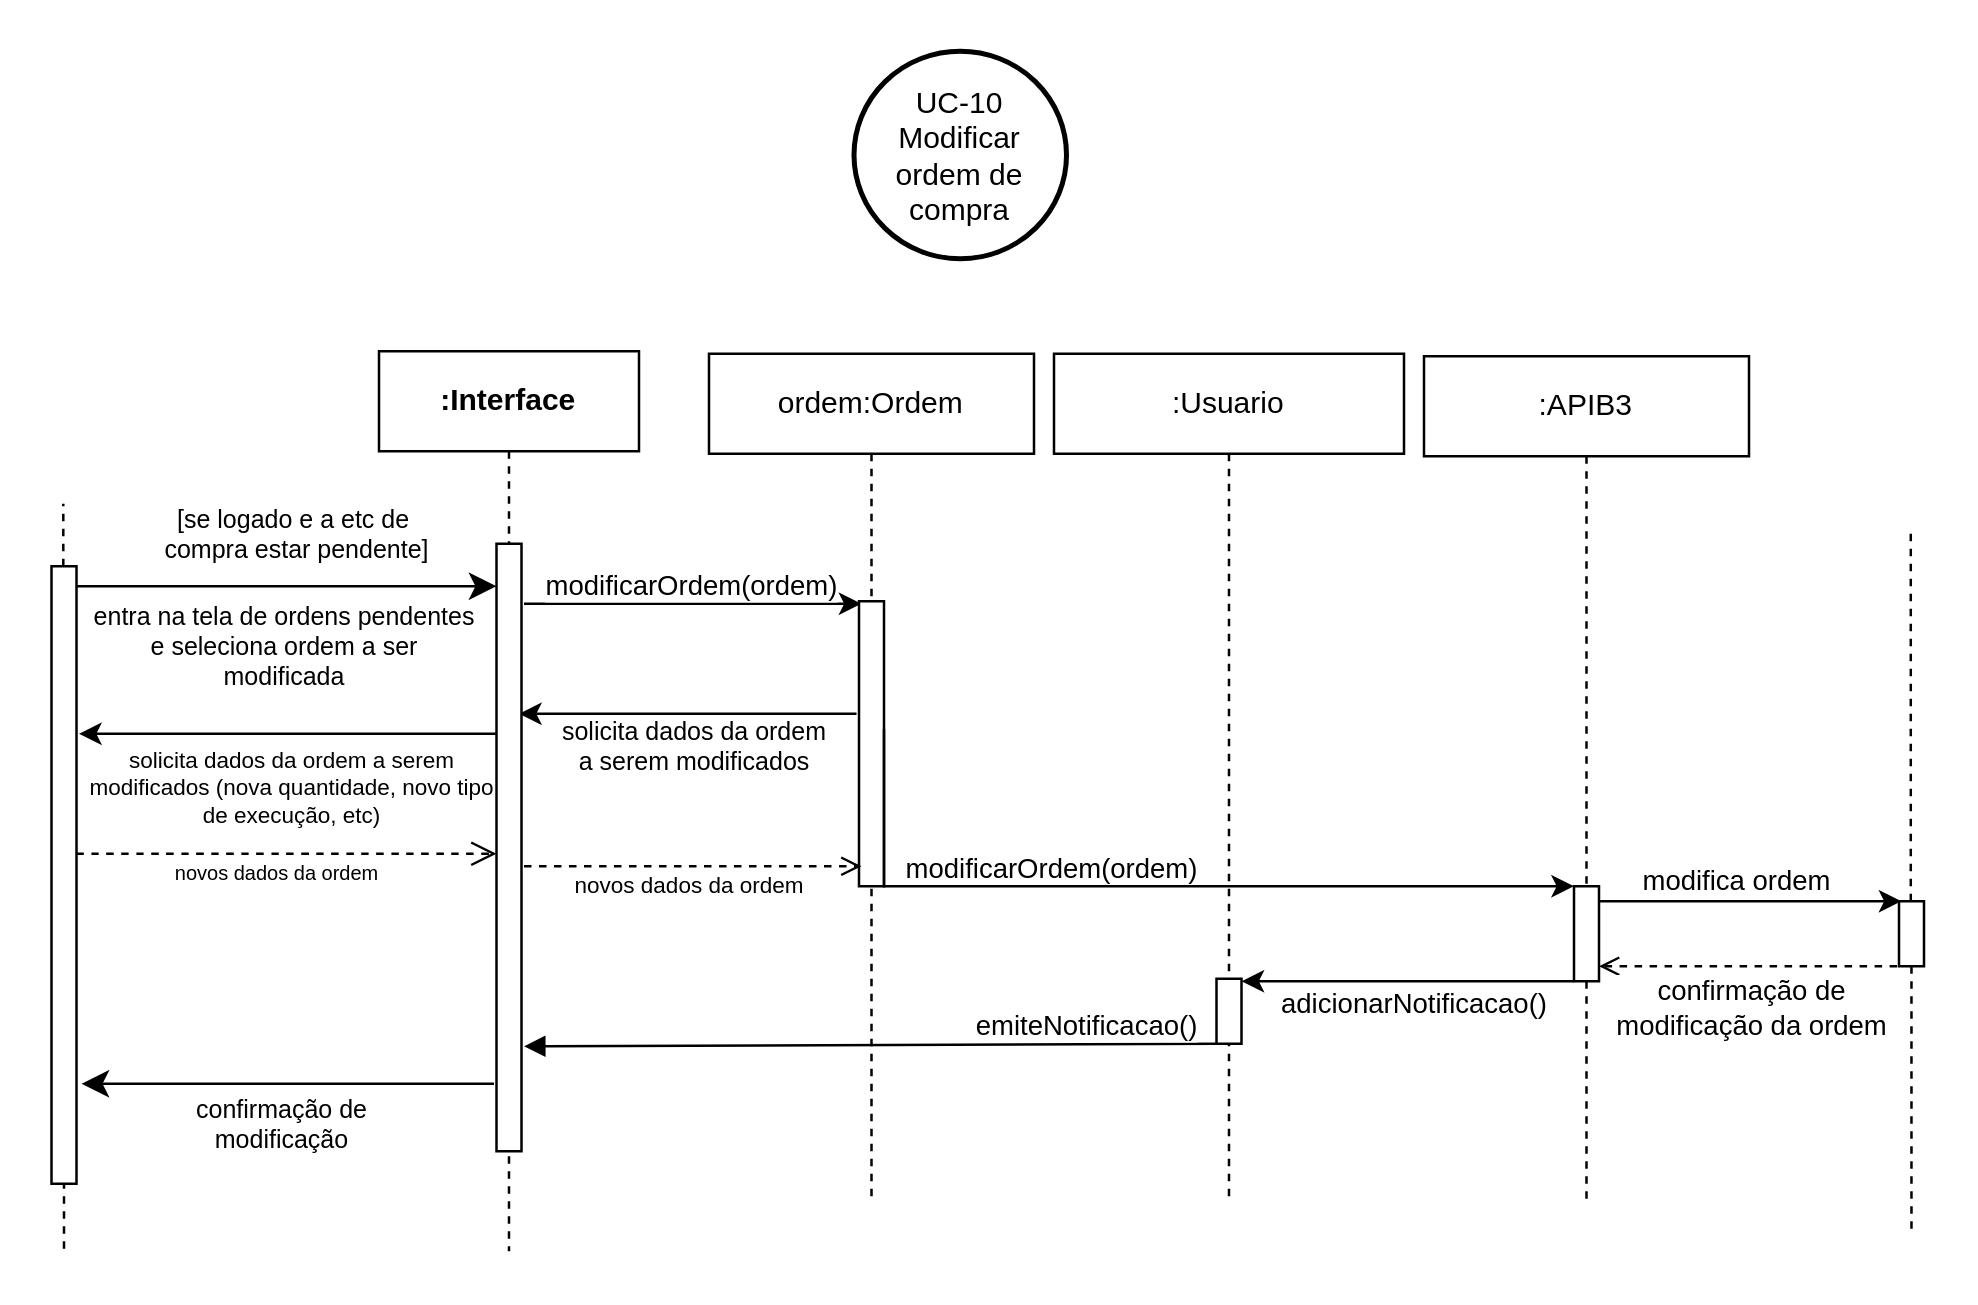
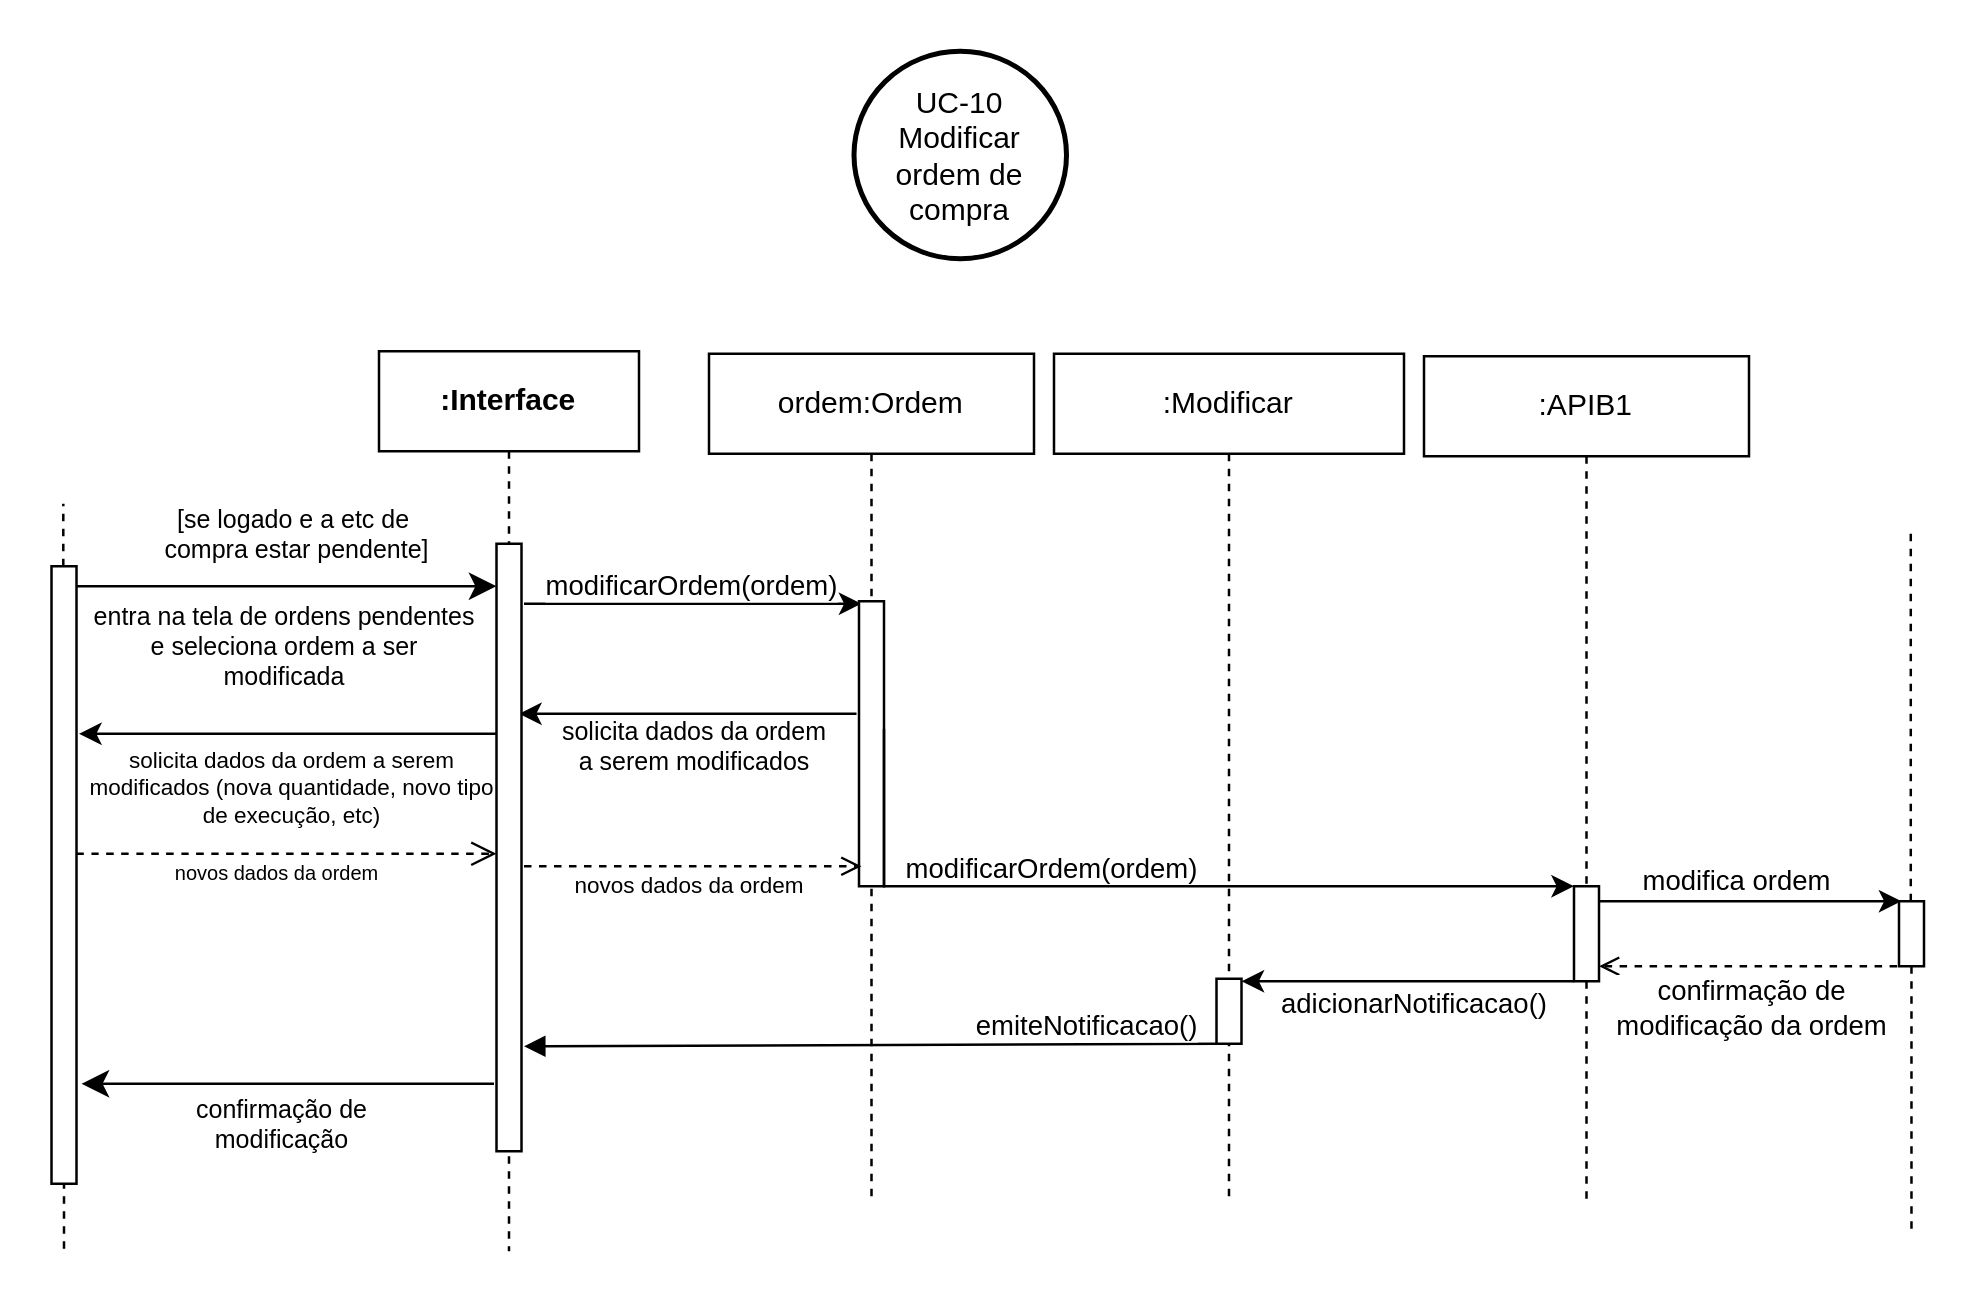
(1229, 404) -> (1229, 404)
(1586, 406) -> (1586, 406)
